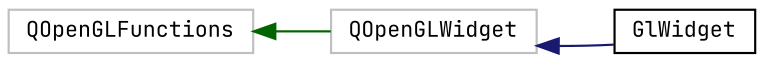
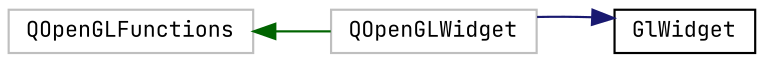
(586, 46) -> (564, 17)
